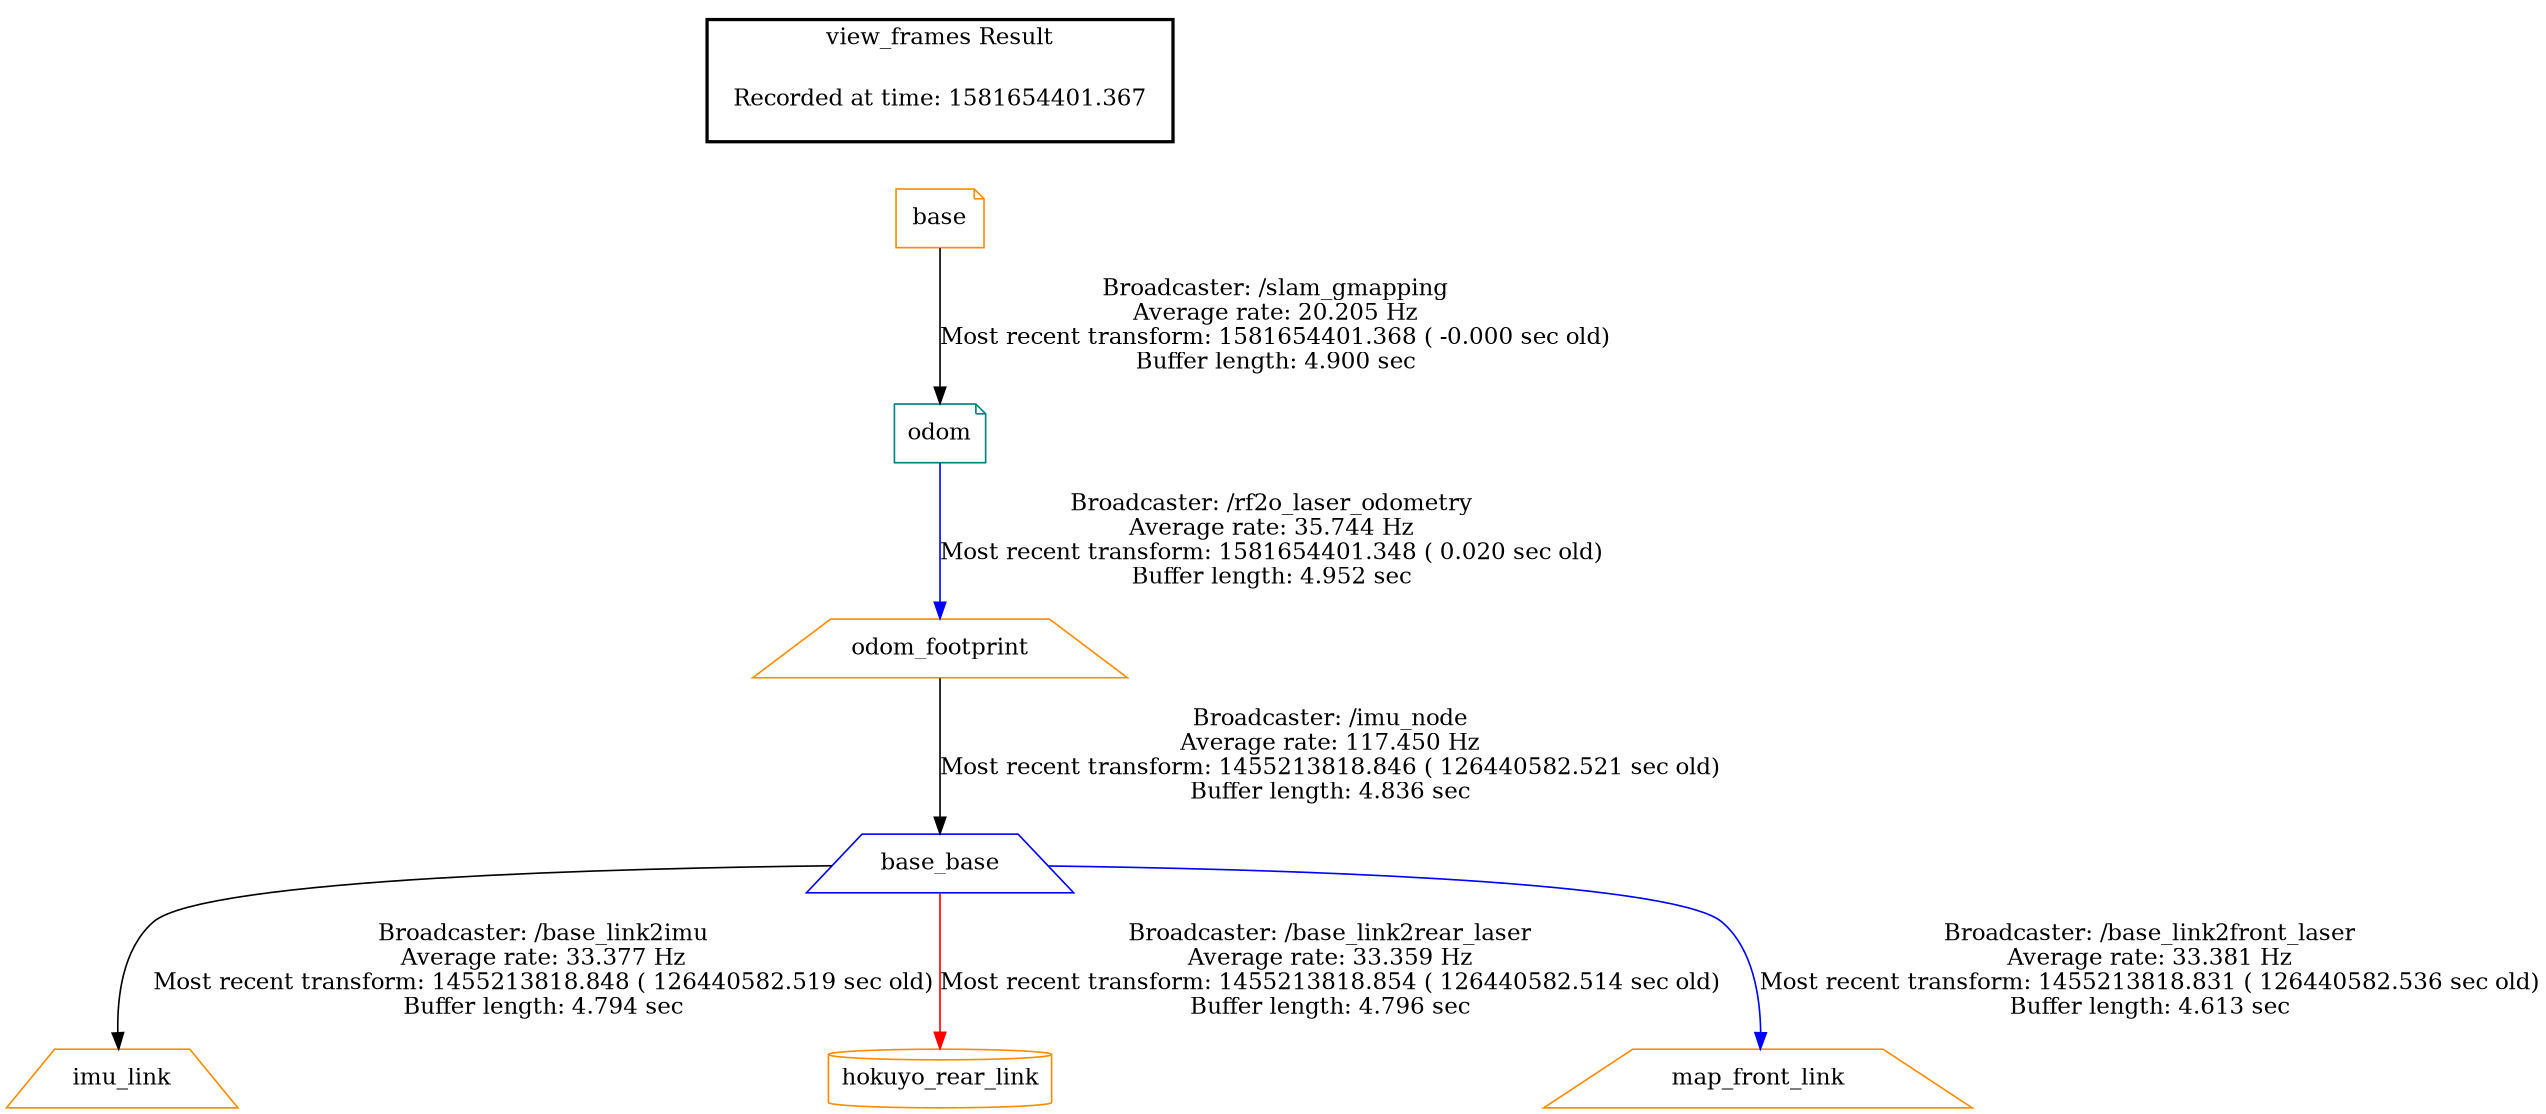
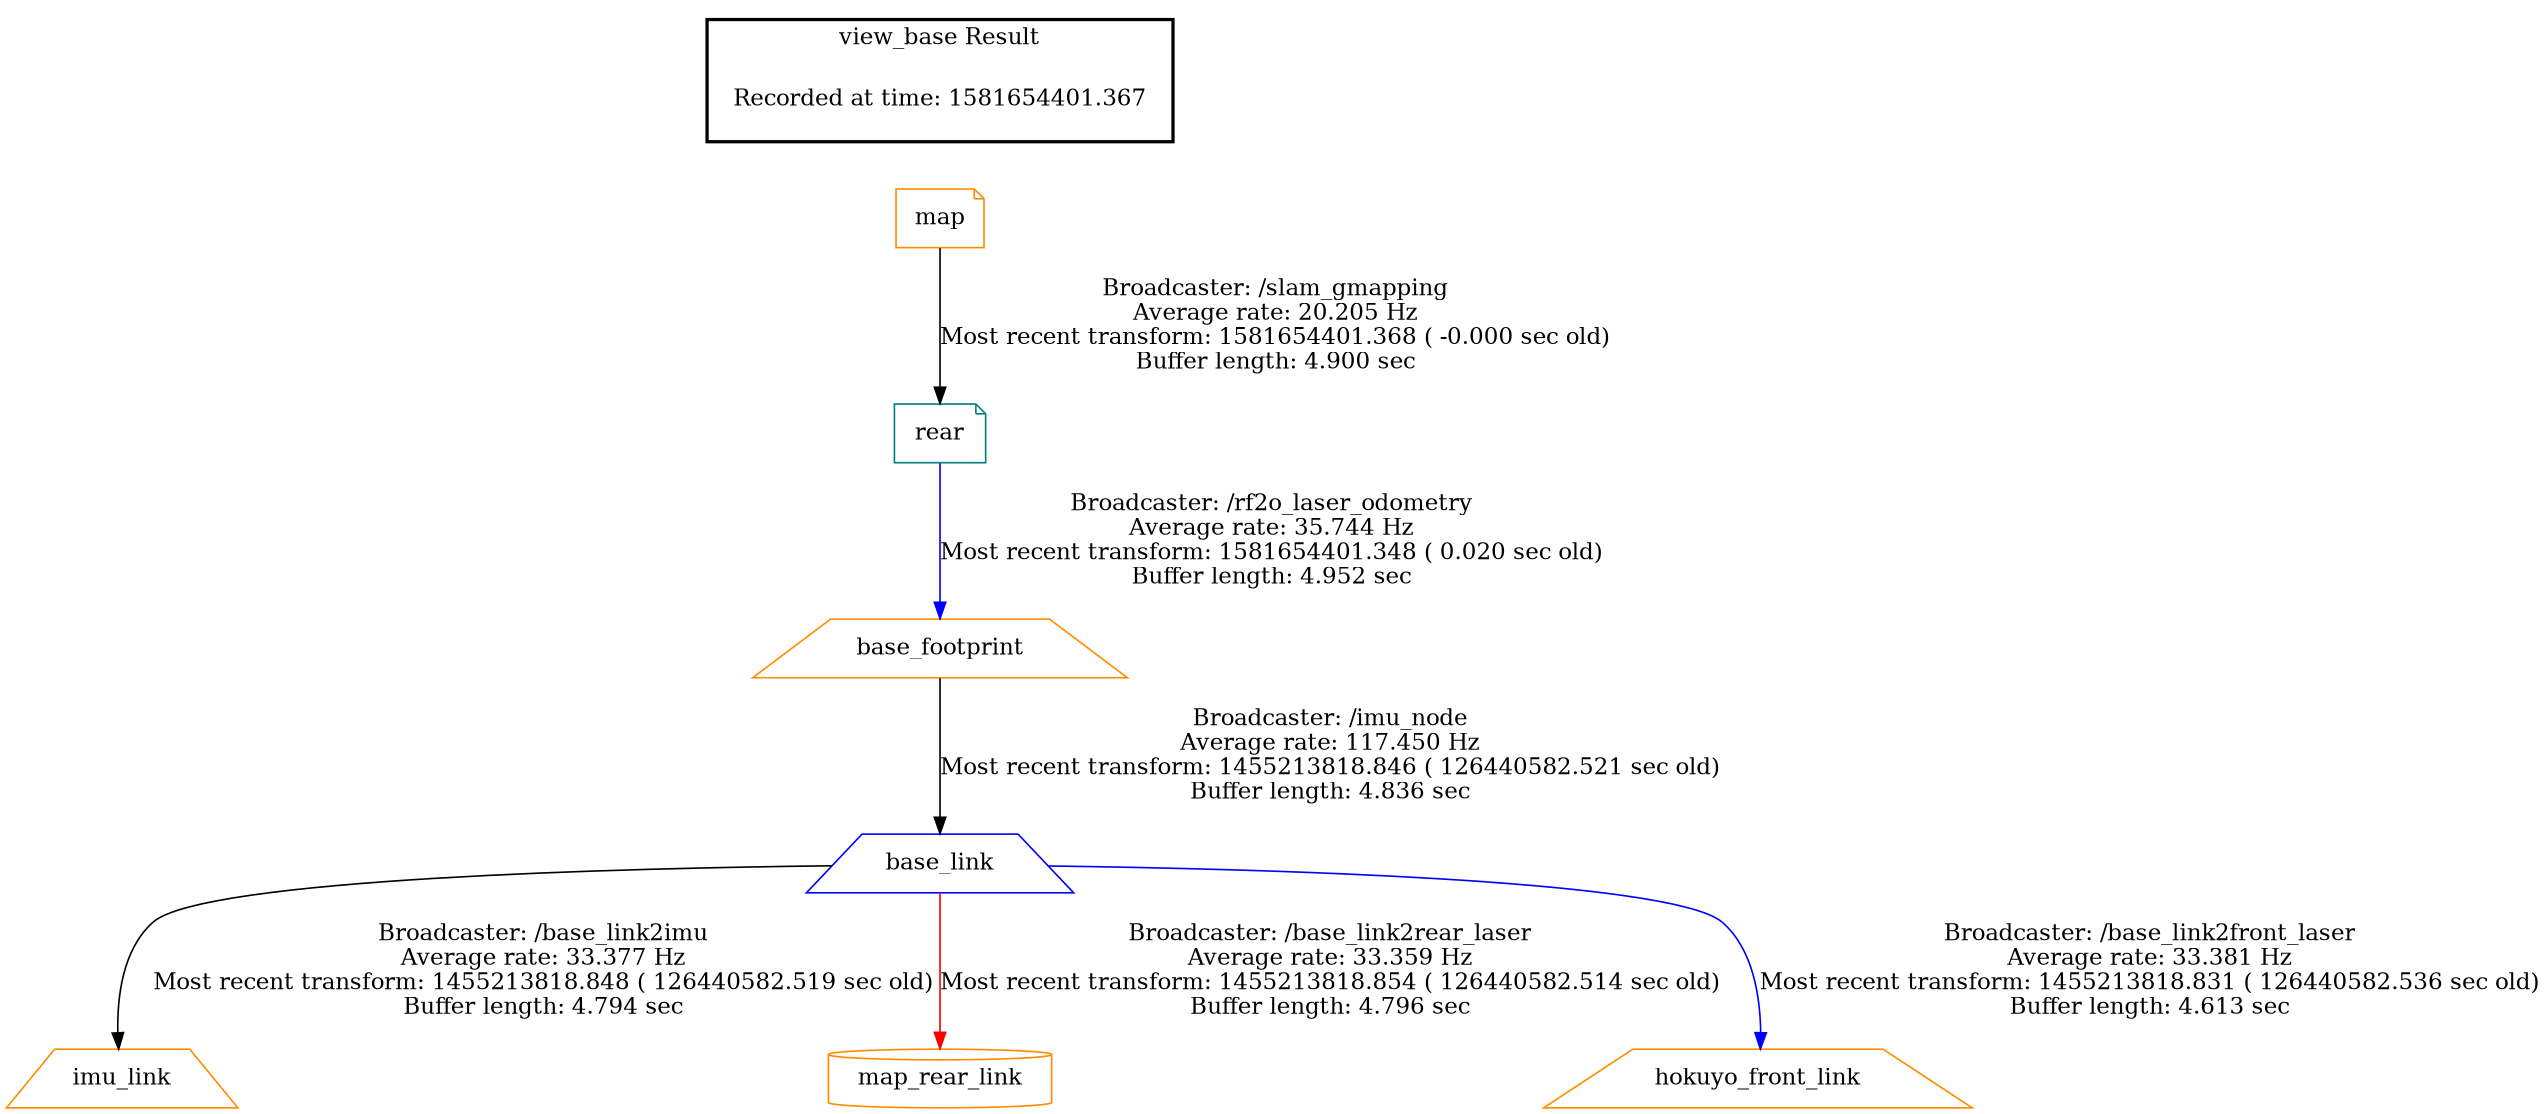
(940, 38) -> (940, 38)
(940, 218) -> (940, 218)
(940, 433) -> (940, 433)
(940, 648) -> (940, 648)
(940, 863) -> (940, 863)
(940, 1079) -> (940, 1079)
(1758, 1079) -> (1758, 1079)
